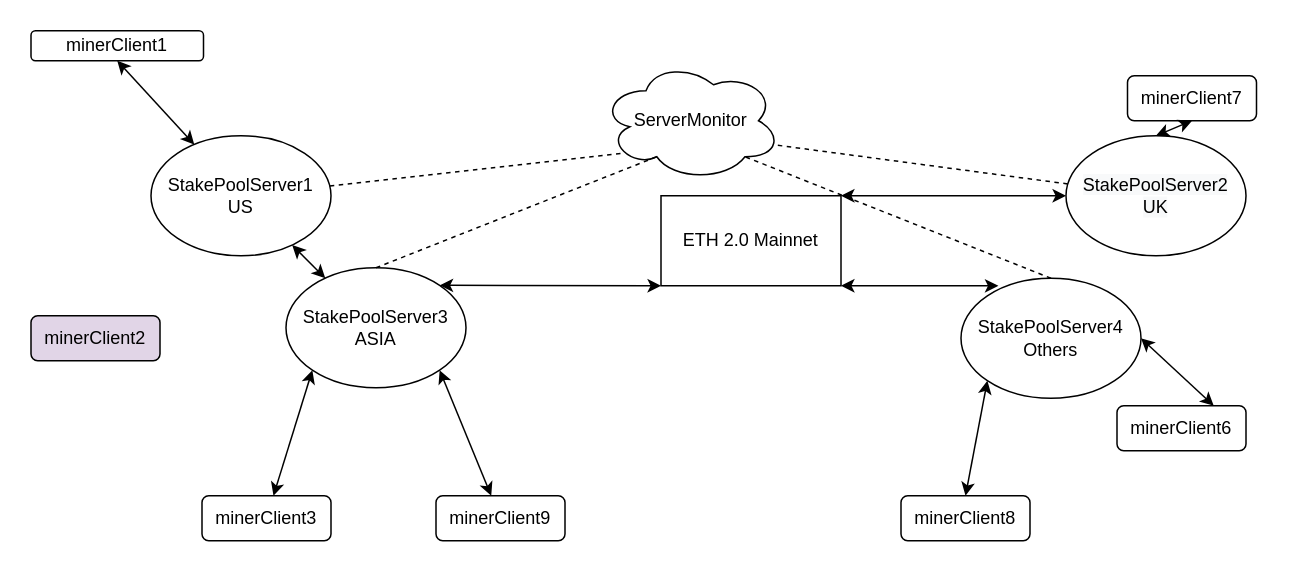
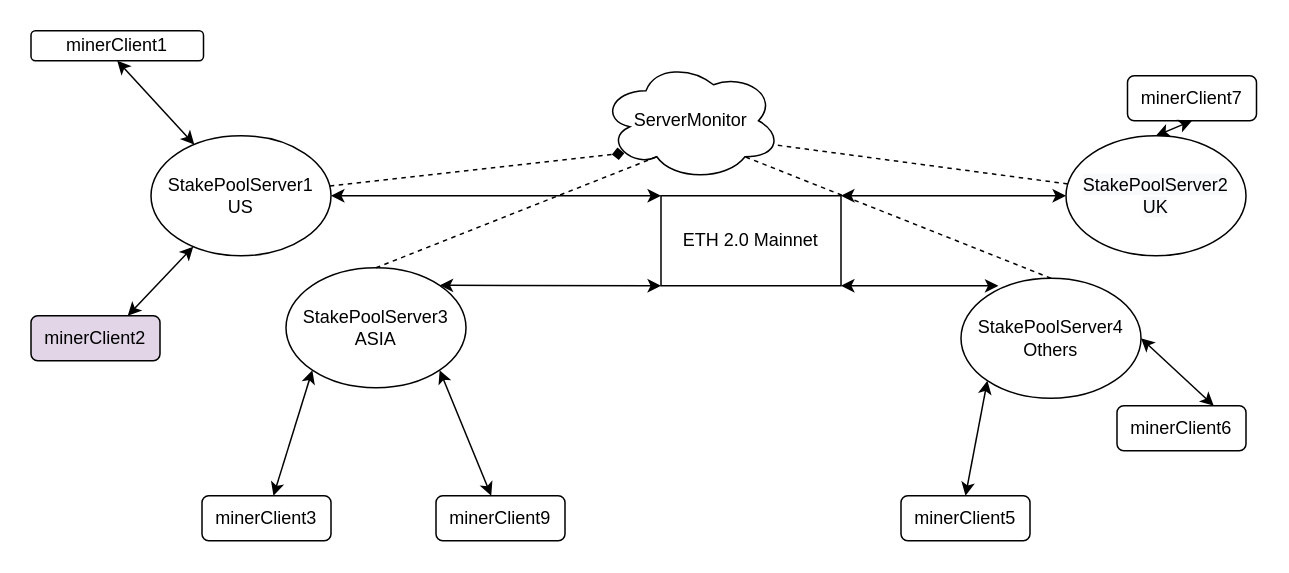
(617, 154) -> (611, 155)
none -> (446, 196)
(308, 261) -> (160, 281)
(965, 518) -> (965, 518)
